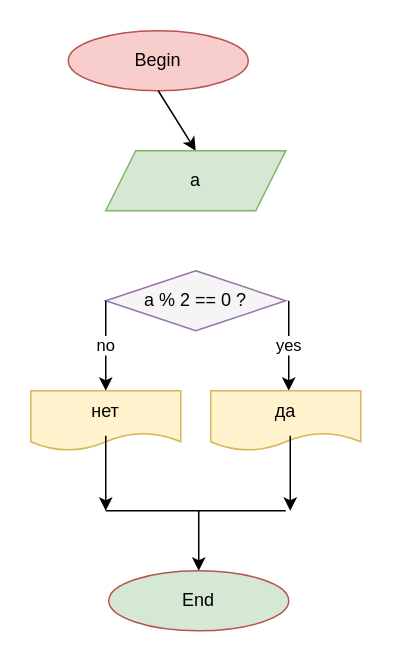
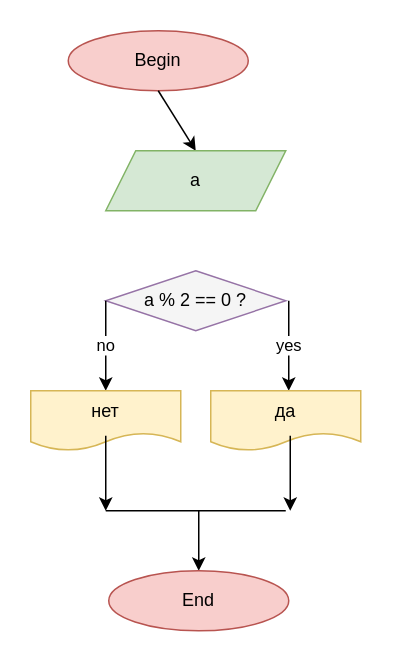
(199, 601) -> (199, 601)
